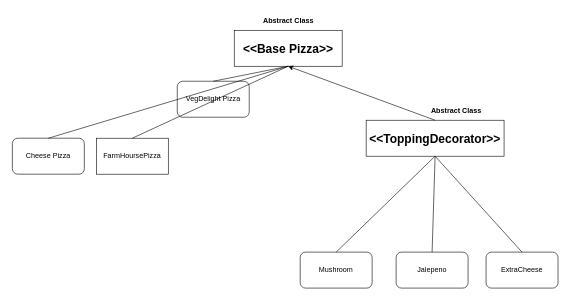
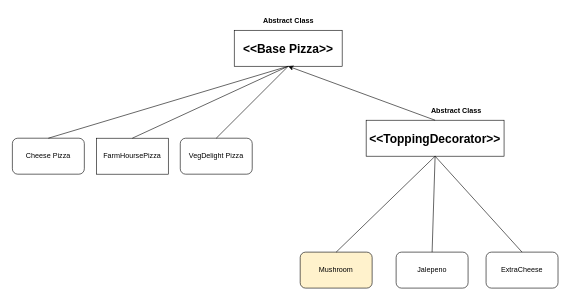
(213, 99) -> (216, 156)
(336, 270) -> (336, 270)
